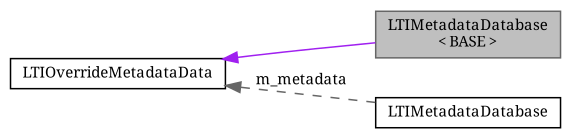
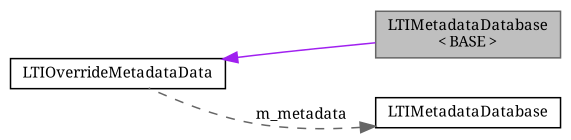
(308, 95) -> (252, 123)
